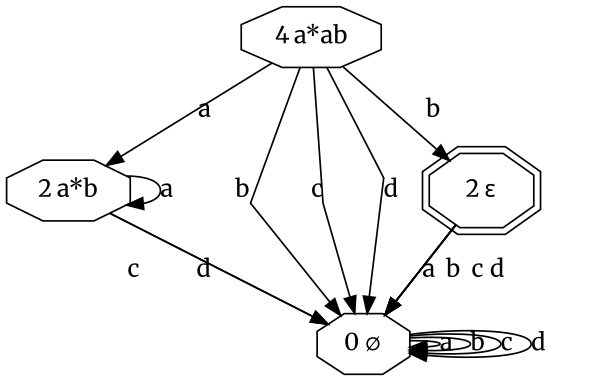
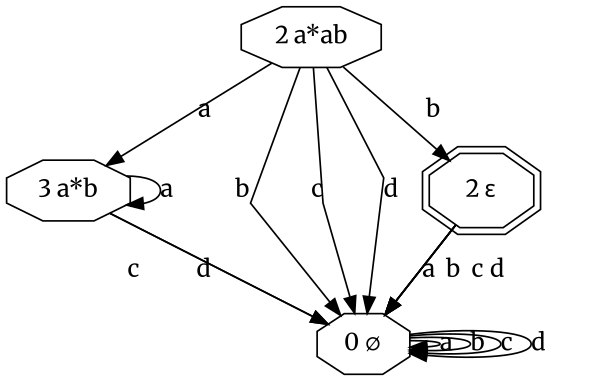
(311, 37) -> (311, 37)
(68, 191) -> (68, 191)
